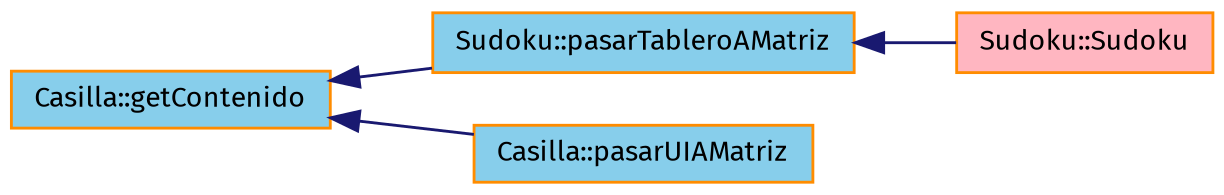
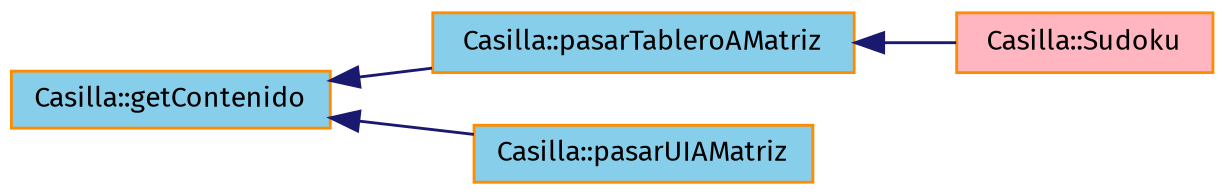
(643, 43) -> (643, 43)
(1085, 43) -> (1085, 43)
